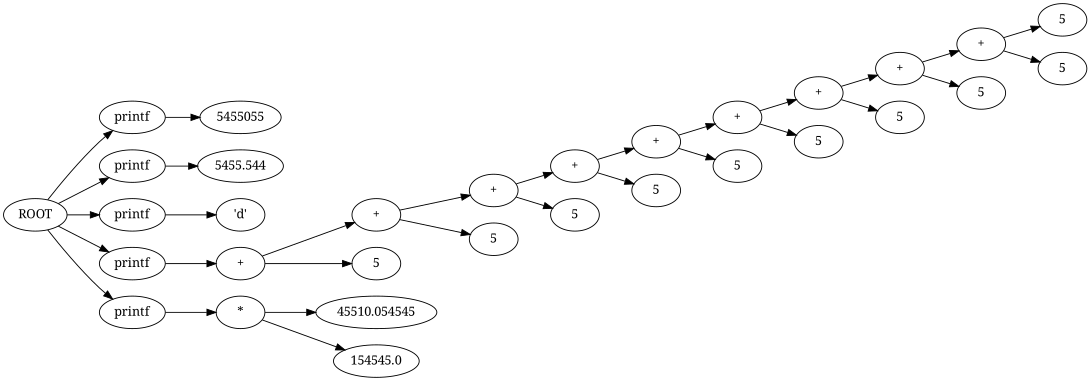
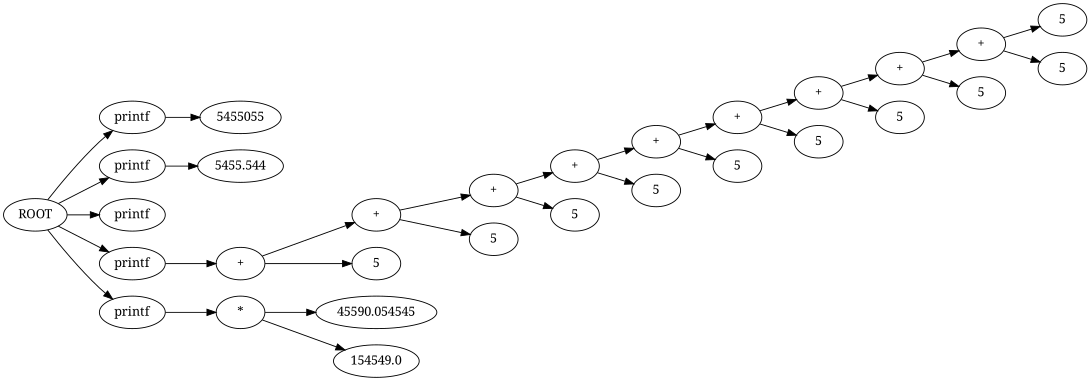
(241, 215) -> none
(376, 312) -> (376, 312)
(376, 361) -> (376, 361)
